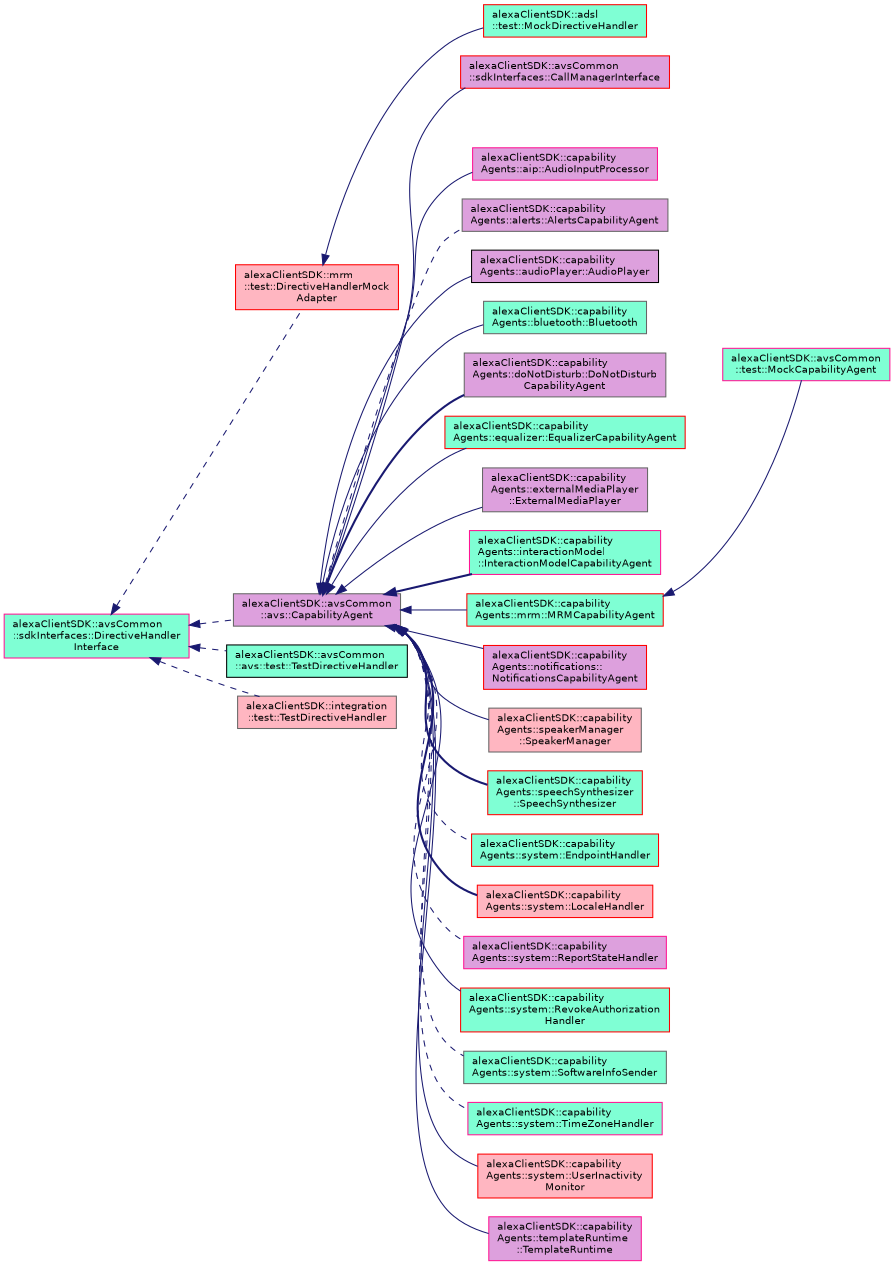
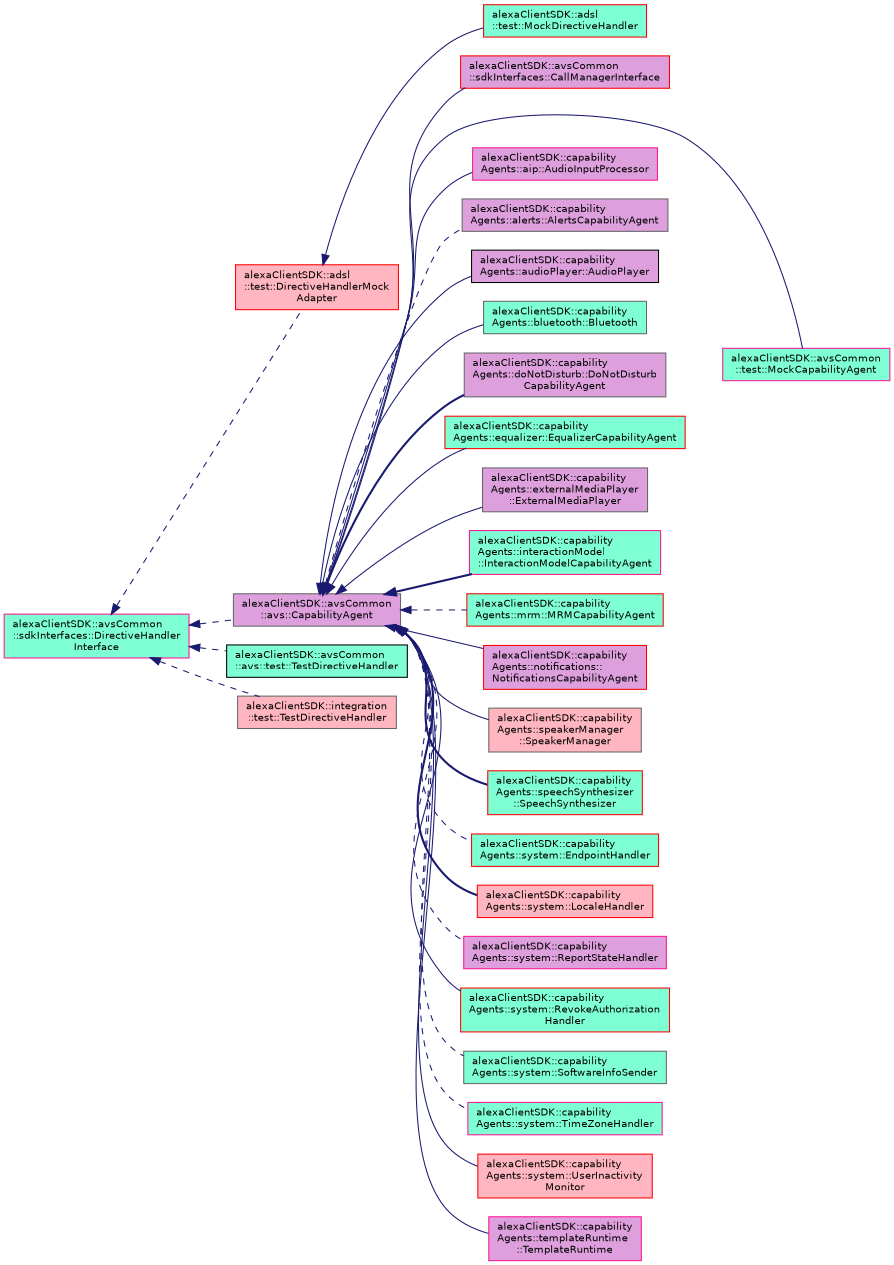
(317, 287) -> (317, 287)
(755, 498) -> (456, 132)
(439, 610) -> (439, 610)
